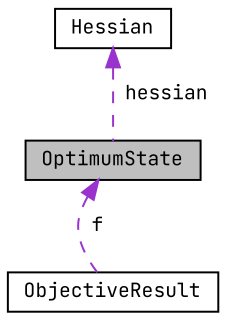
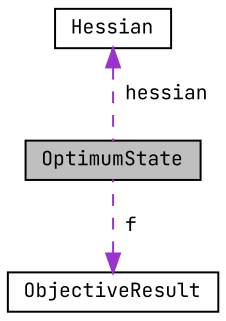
(79, 236) -> (113, 216)
